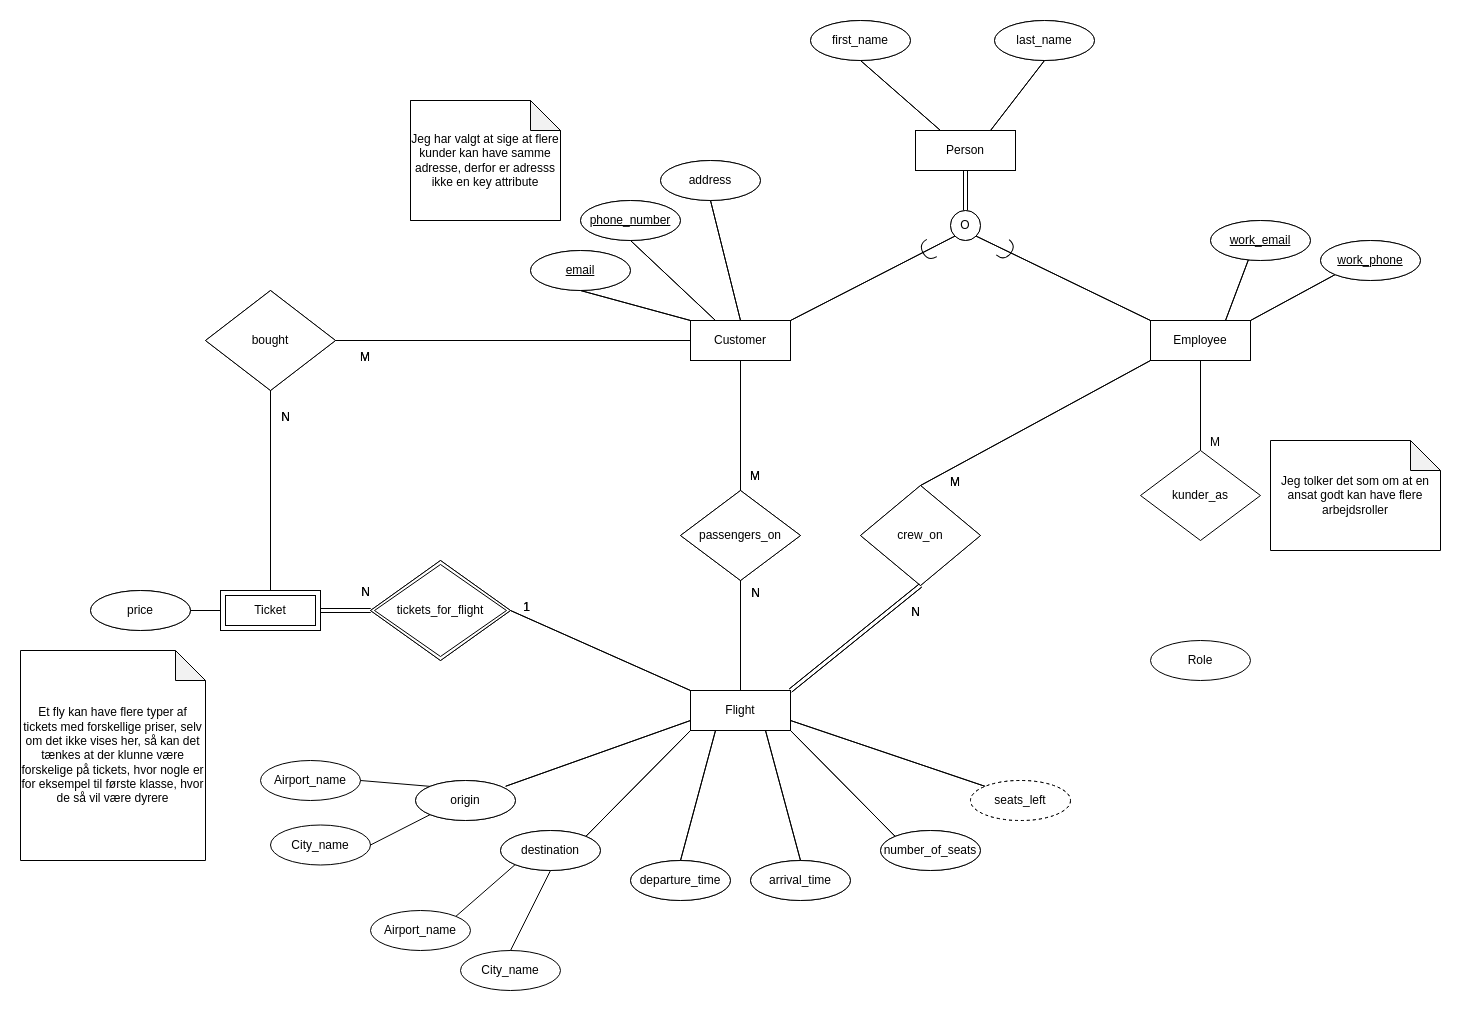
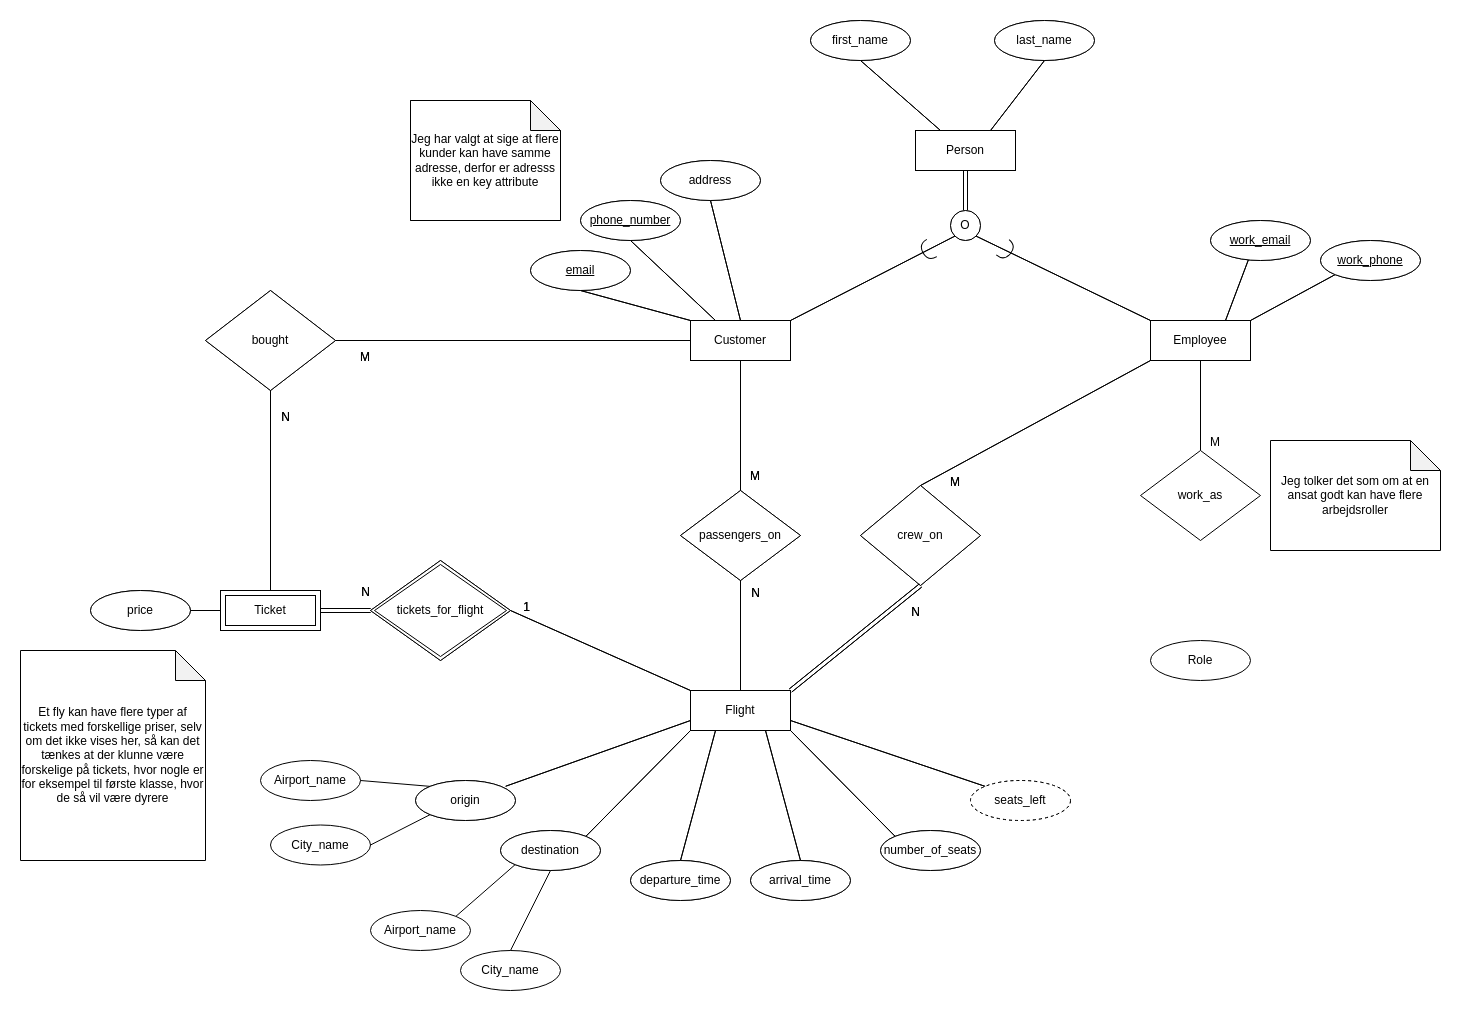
(1201, 496) -> (1201, 496)
